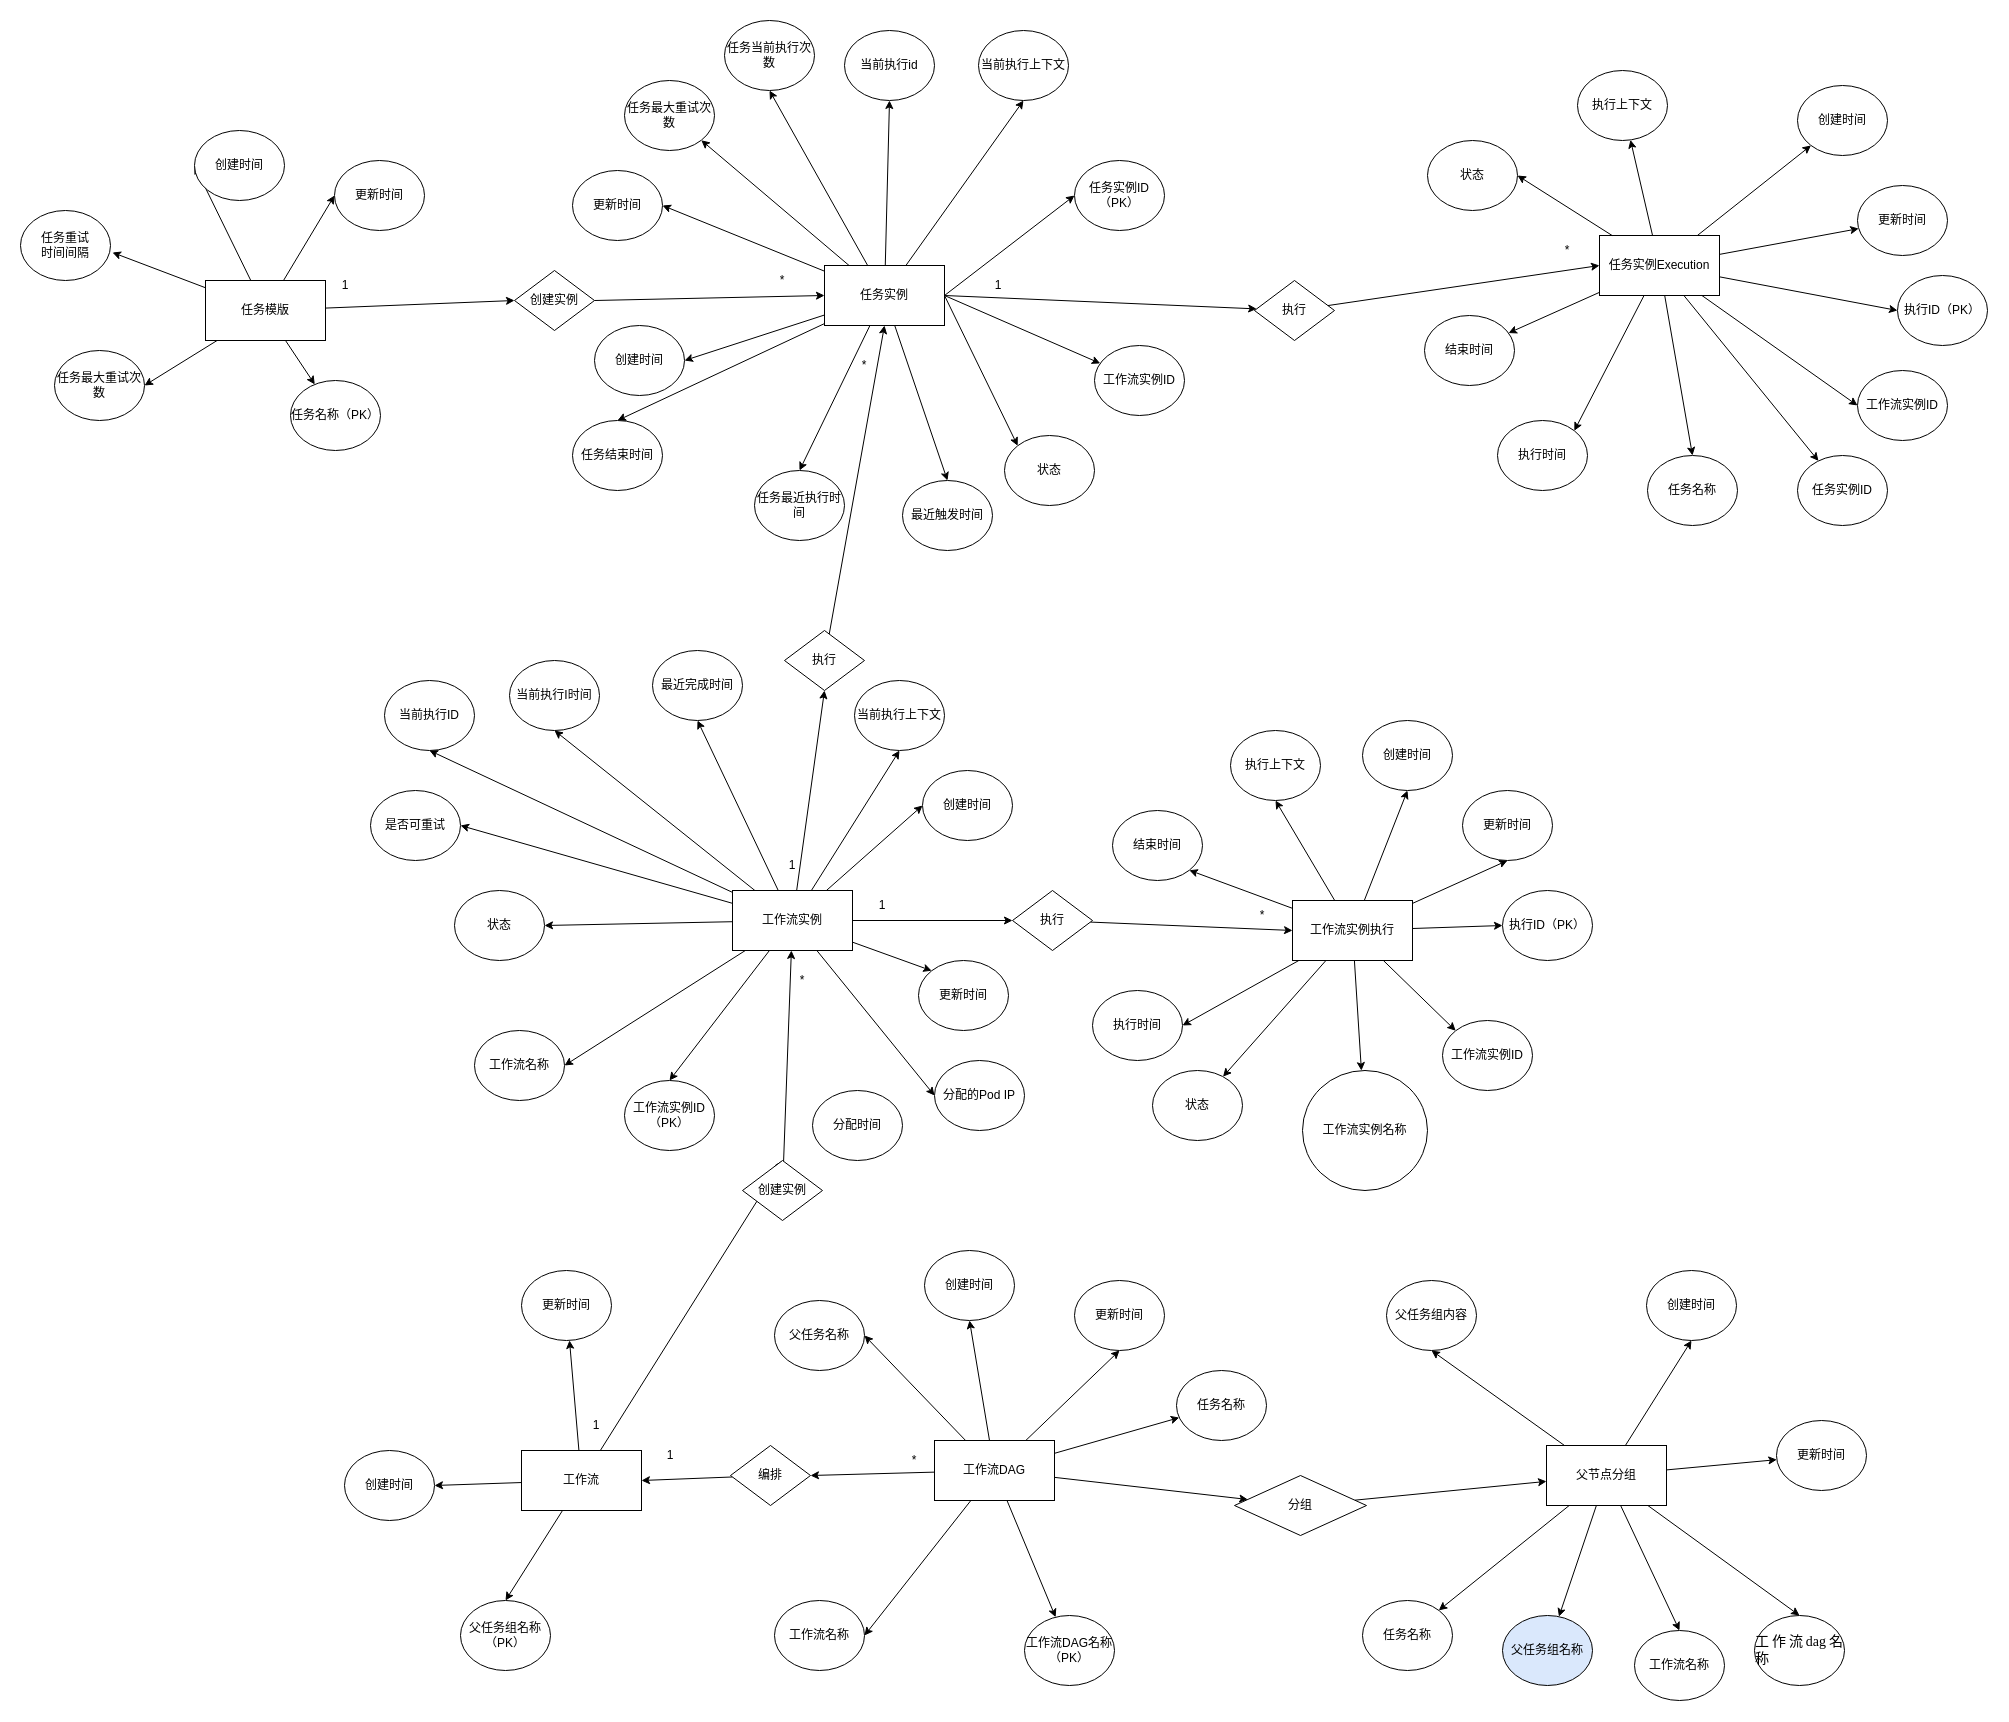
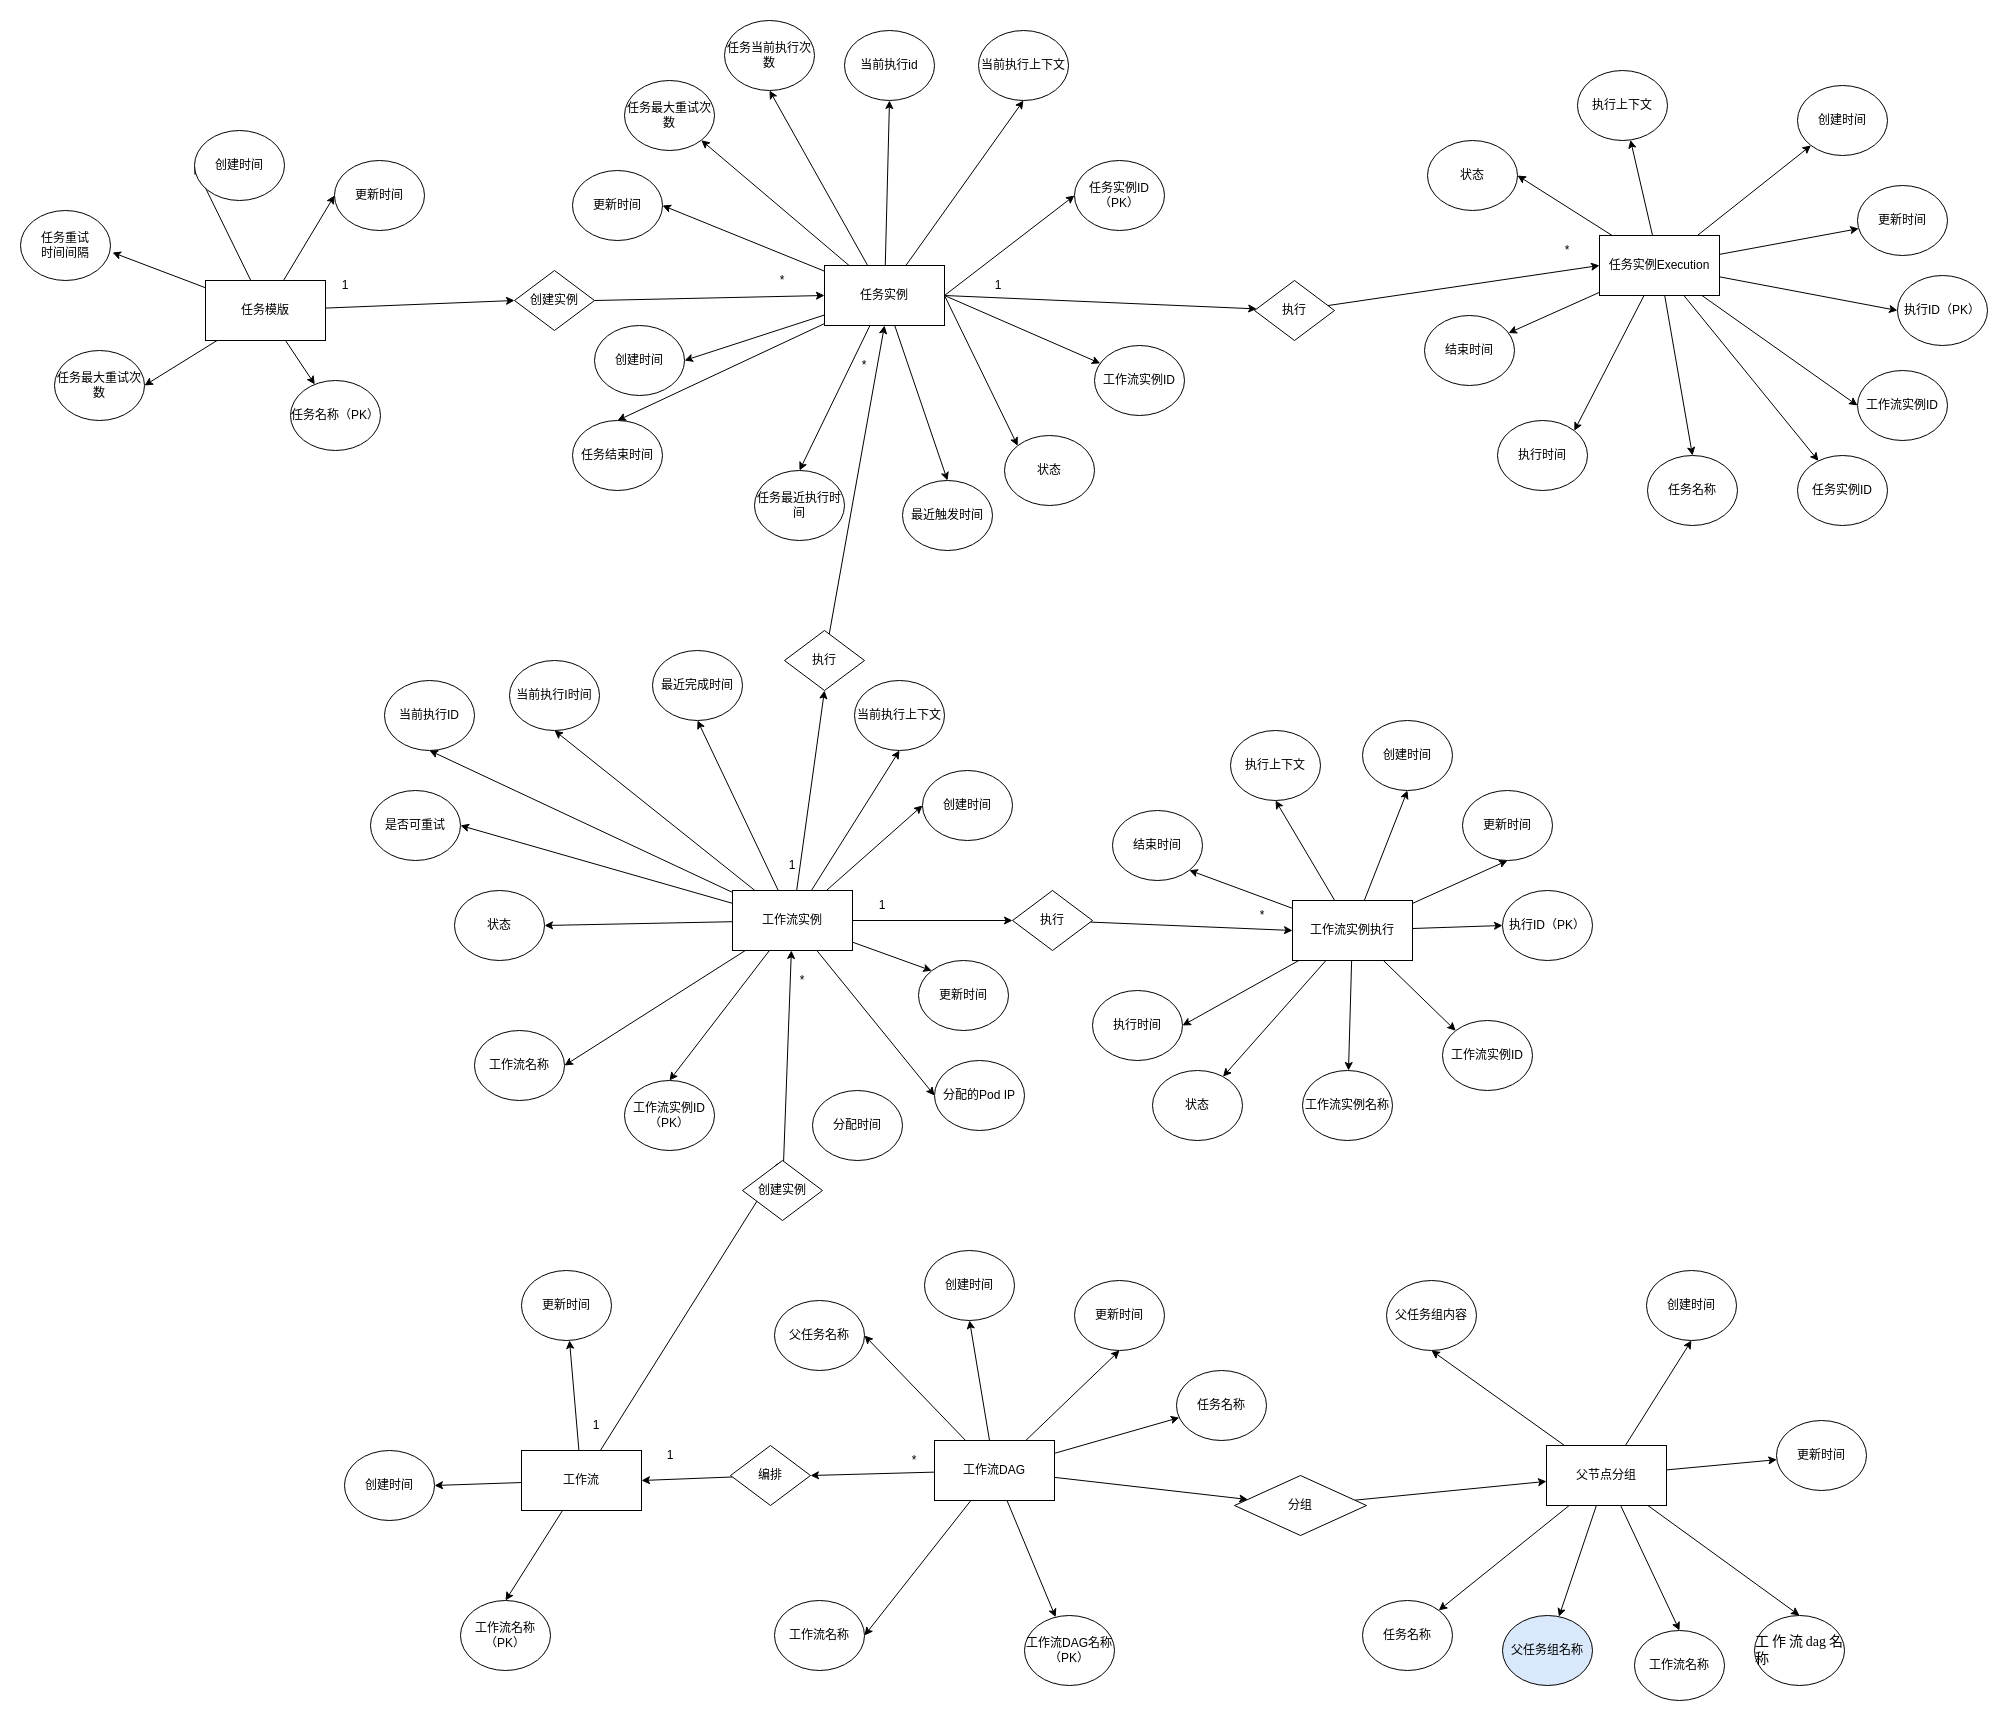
(1365, 1131) -> (1348, 1106)
(506, 1636) -> (506, 1636)
